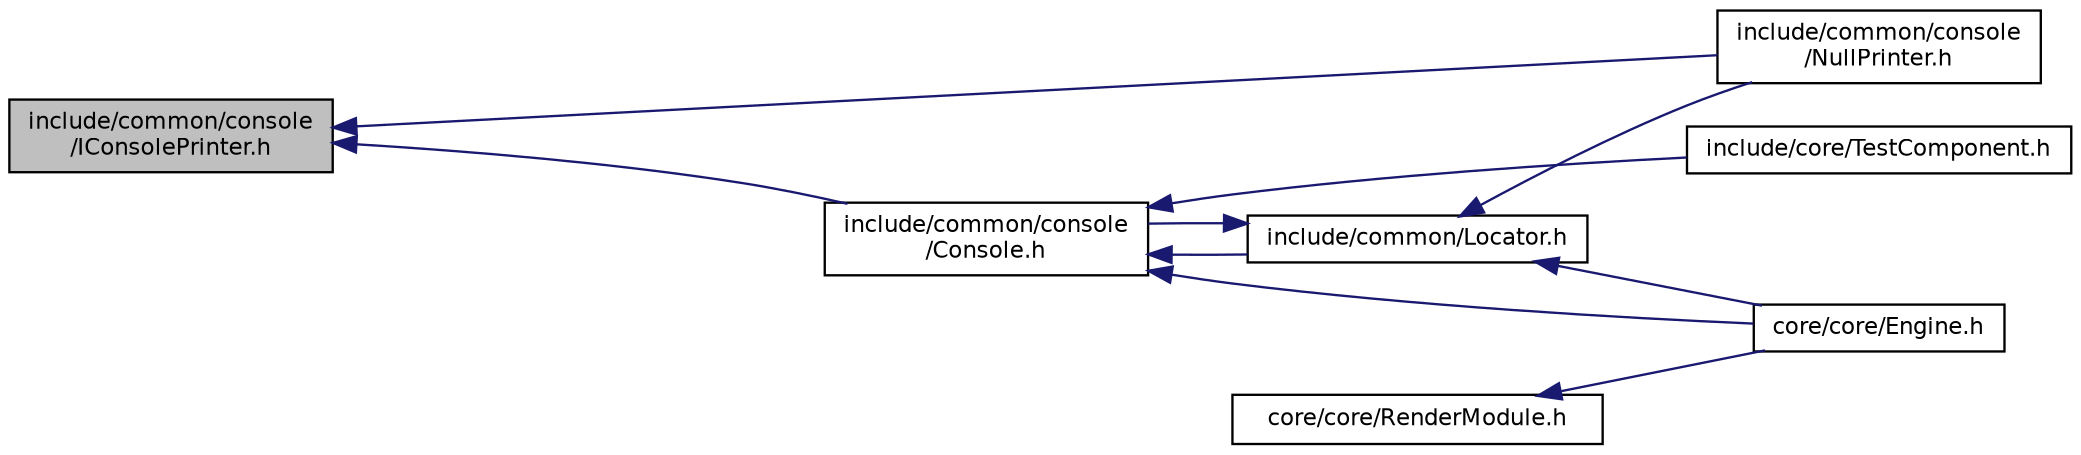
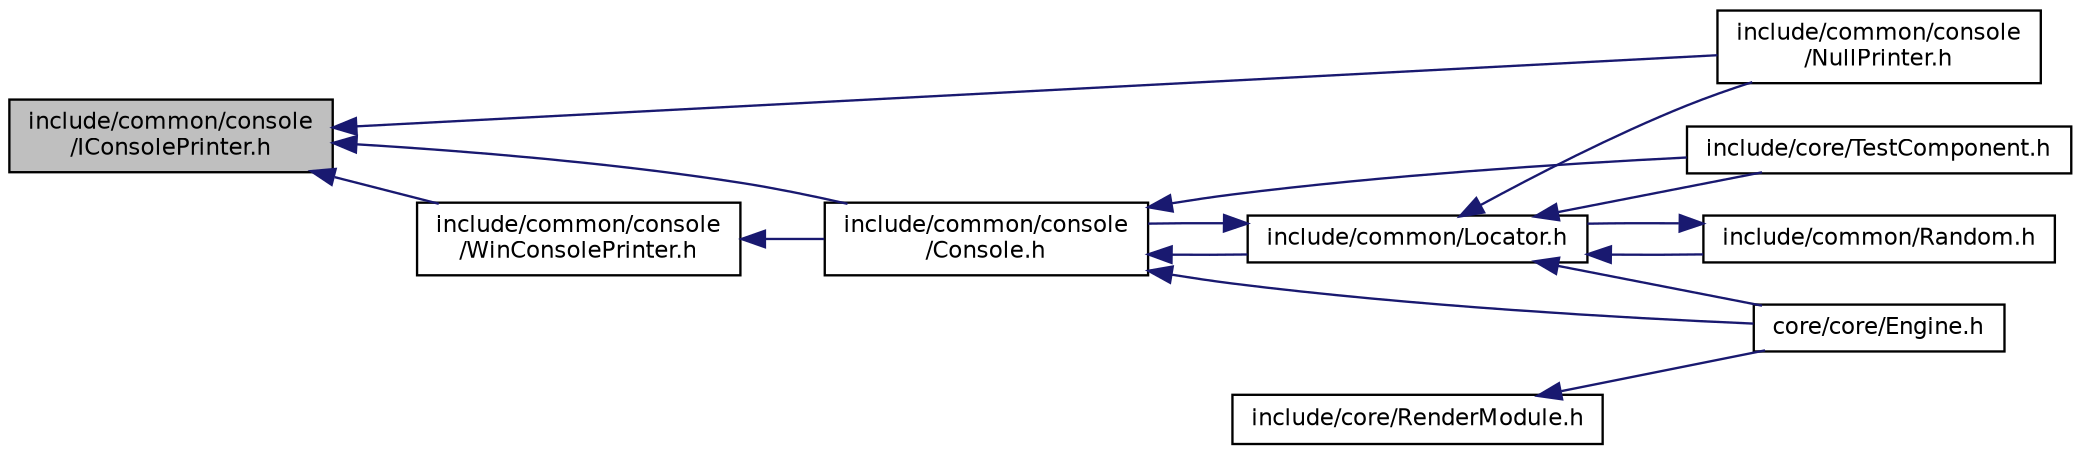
none -> (1660, 192)
none -> (579, 239)
none -> (1879, 239)
(1418, 419) -> (1418, 419)
